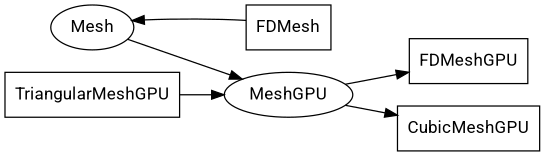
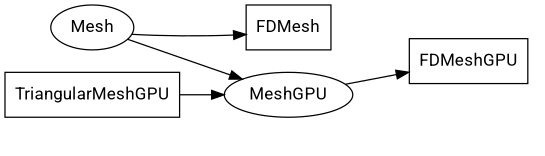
(195, 19) -> (183, 36)
(469, 128) -> none
